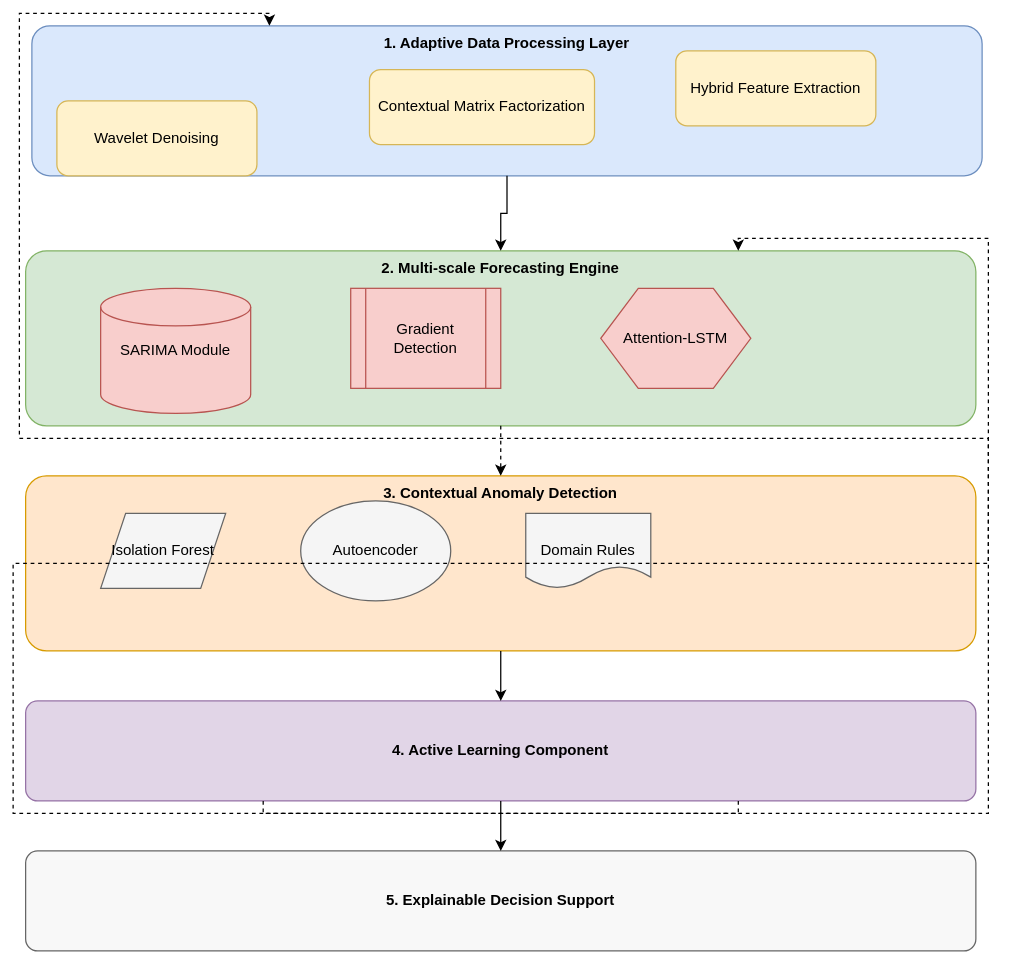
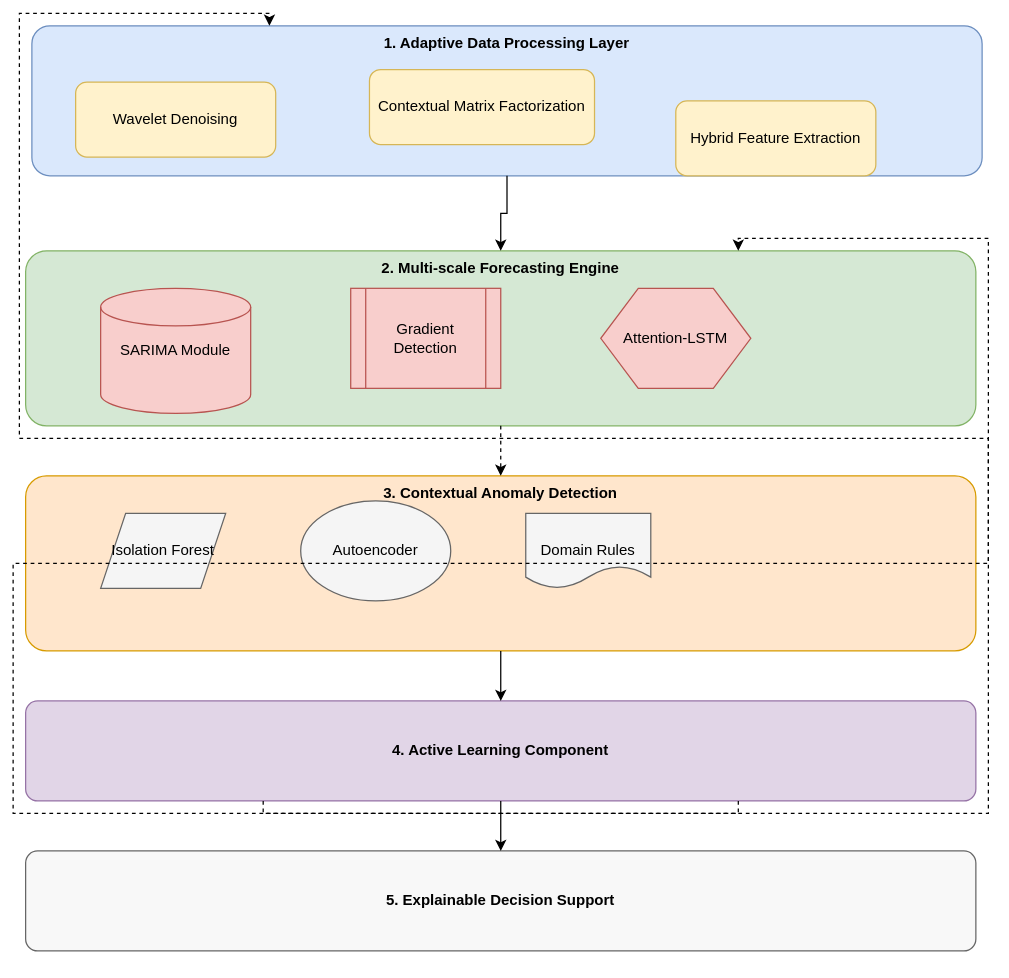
(776, 88) -> (776, 138)
(157, 138) -> (176, 119)
